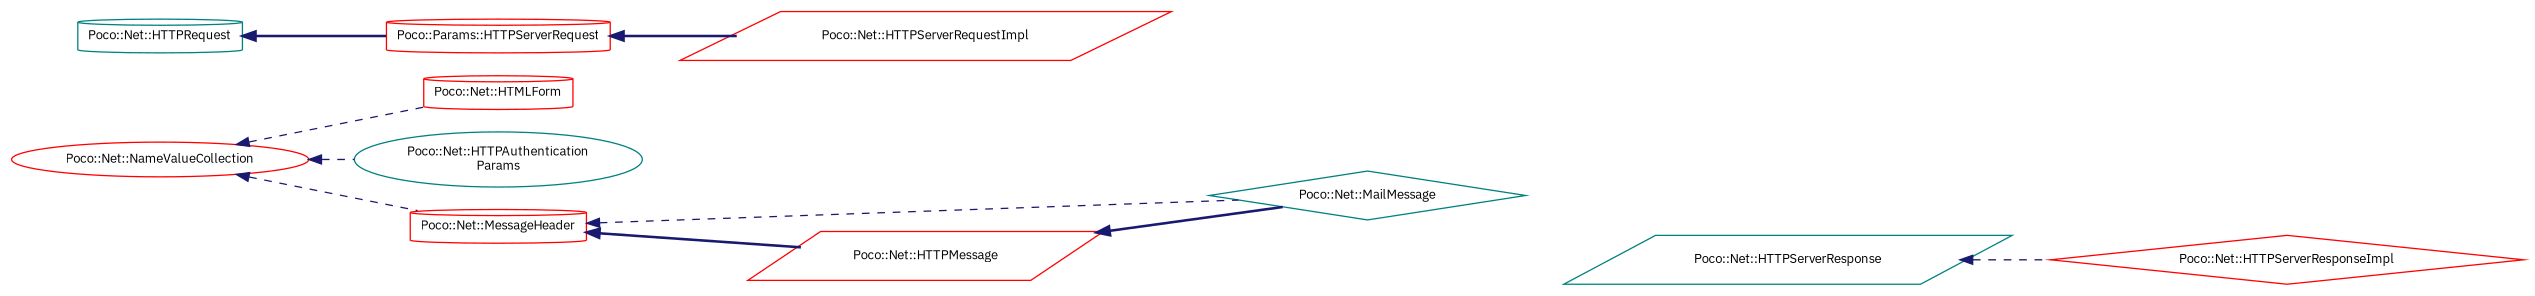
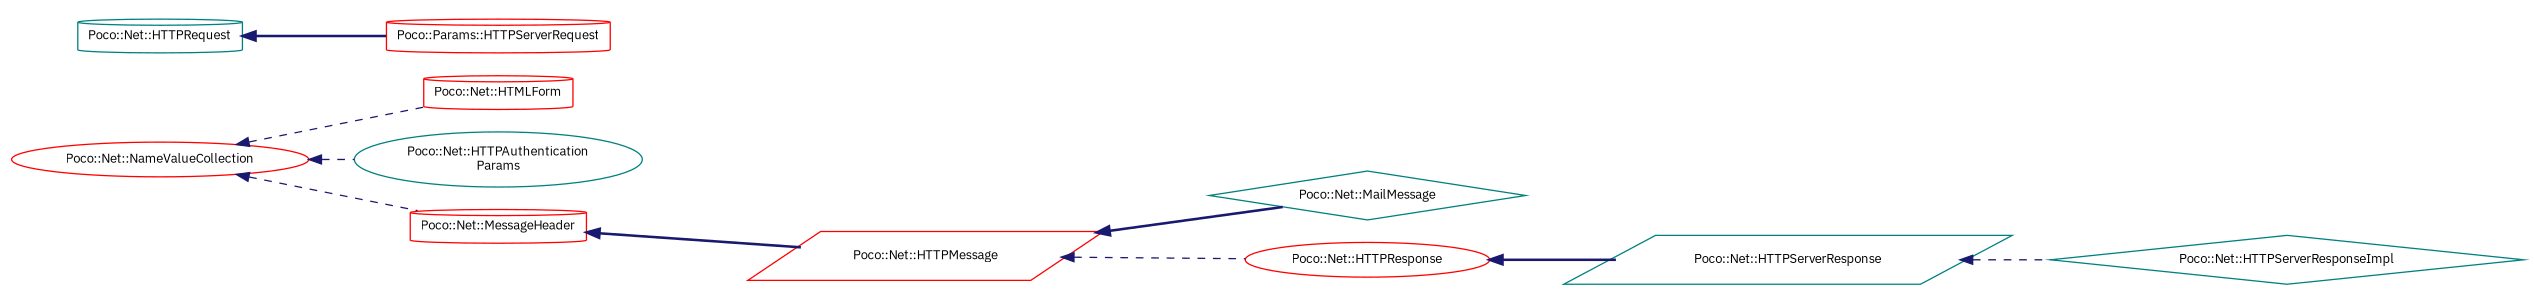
(926, 36) -> none
(919, 211) -> none
none -> (1367, 260)
(2287, 260) -> (2287, 260)
